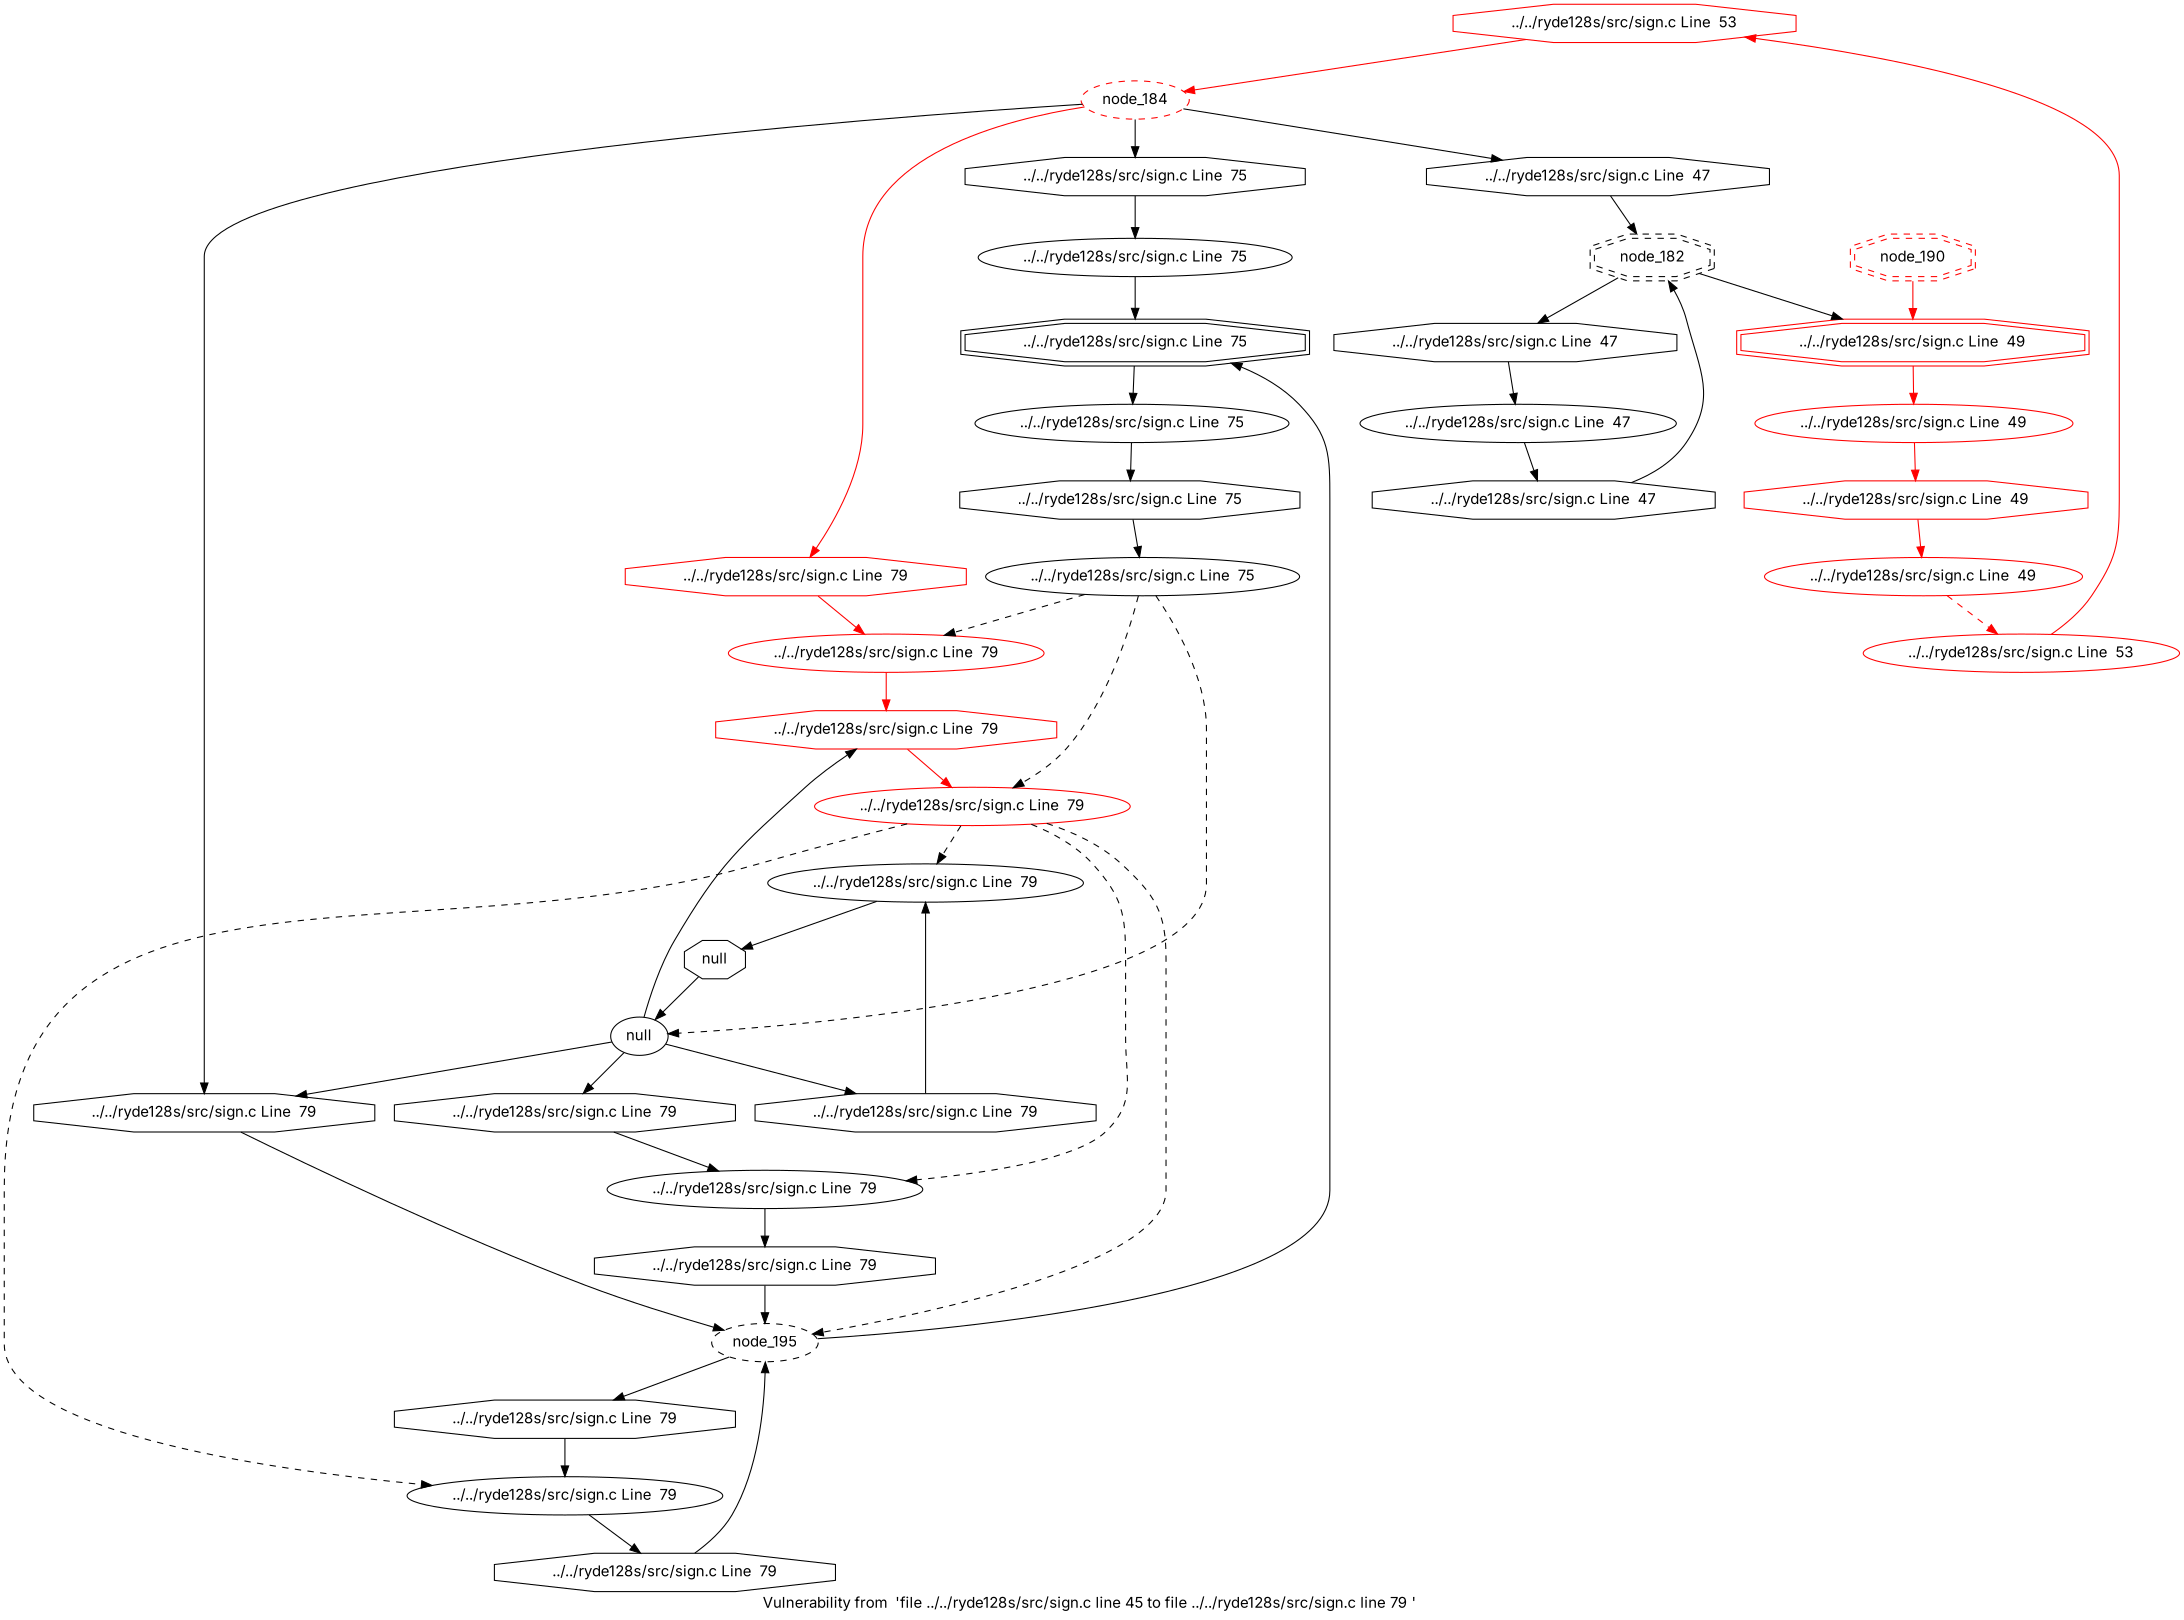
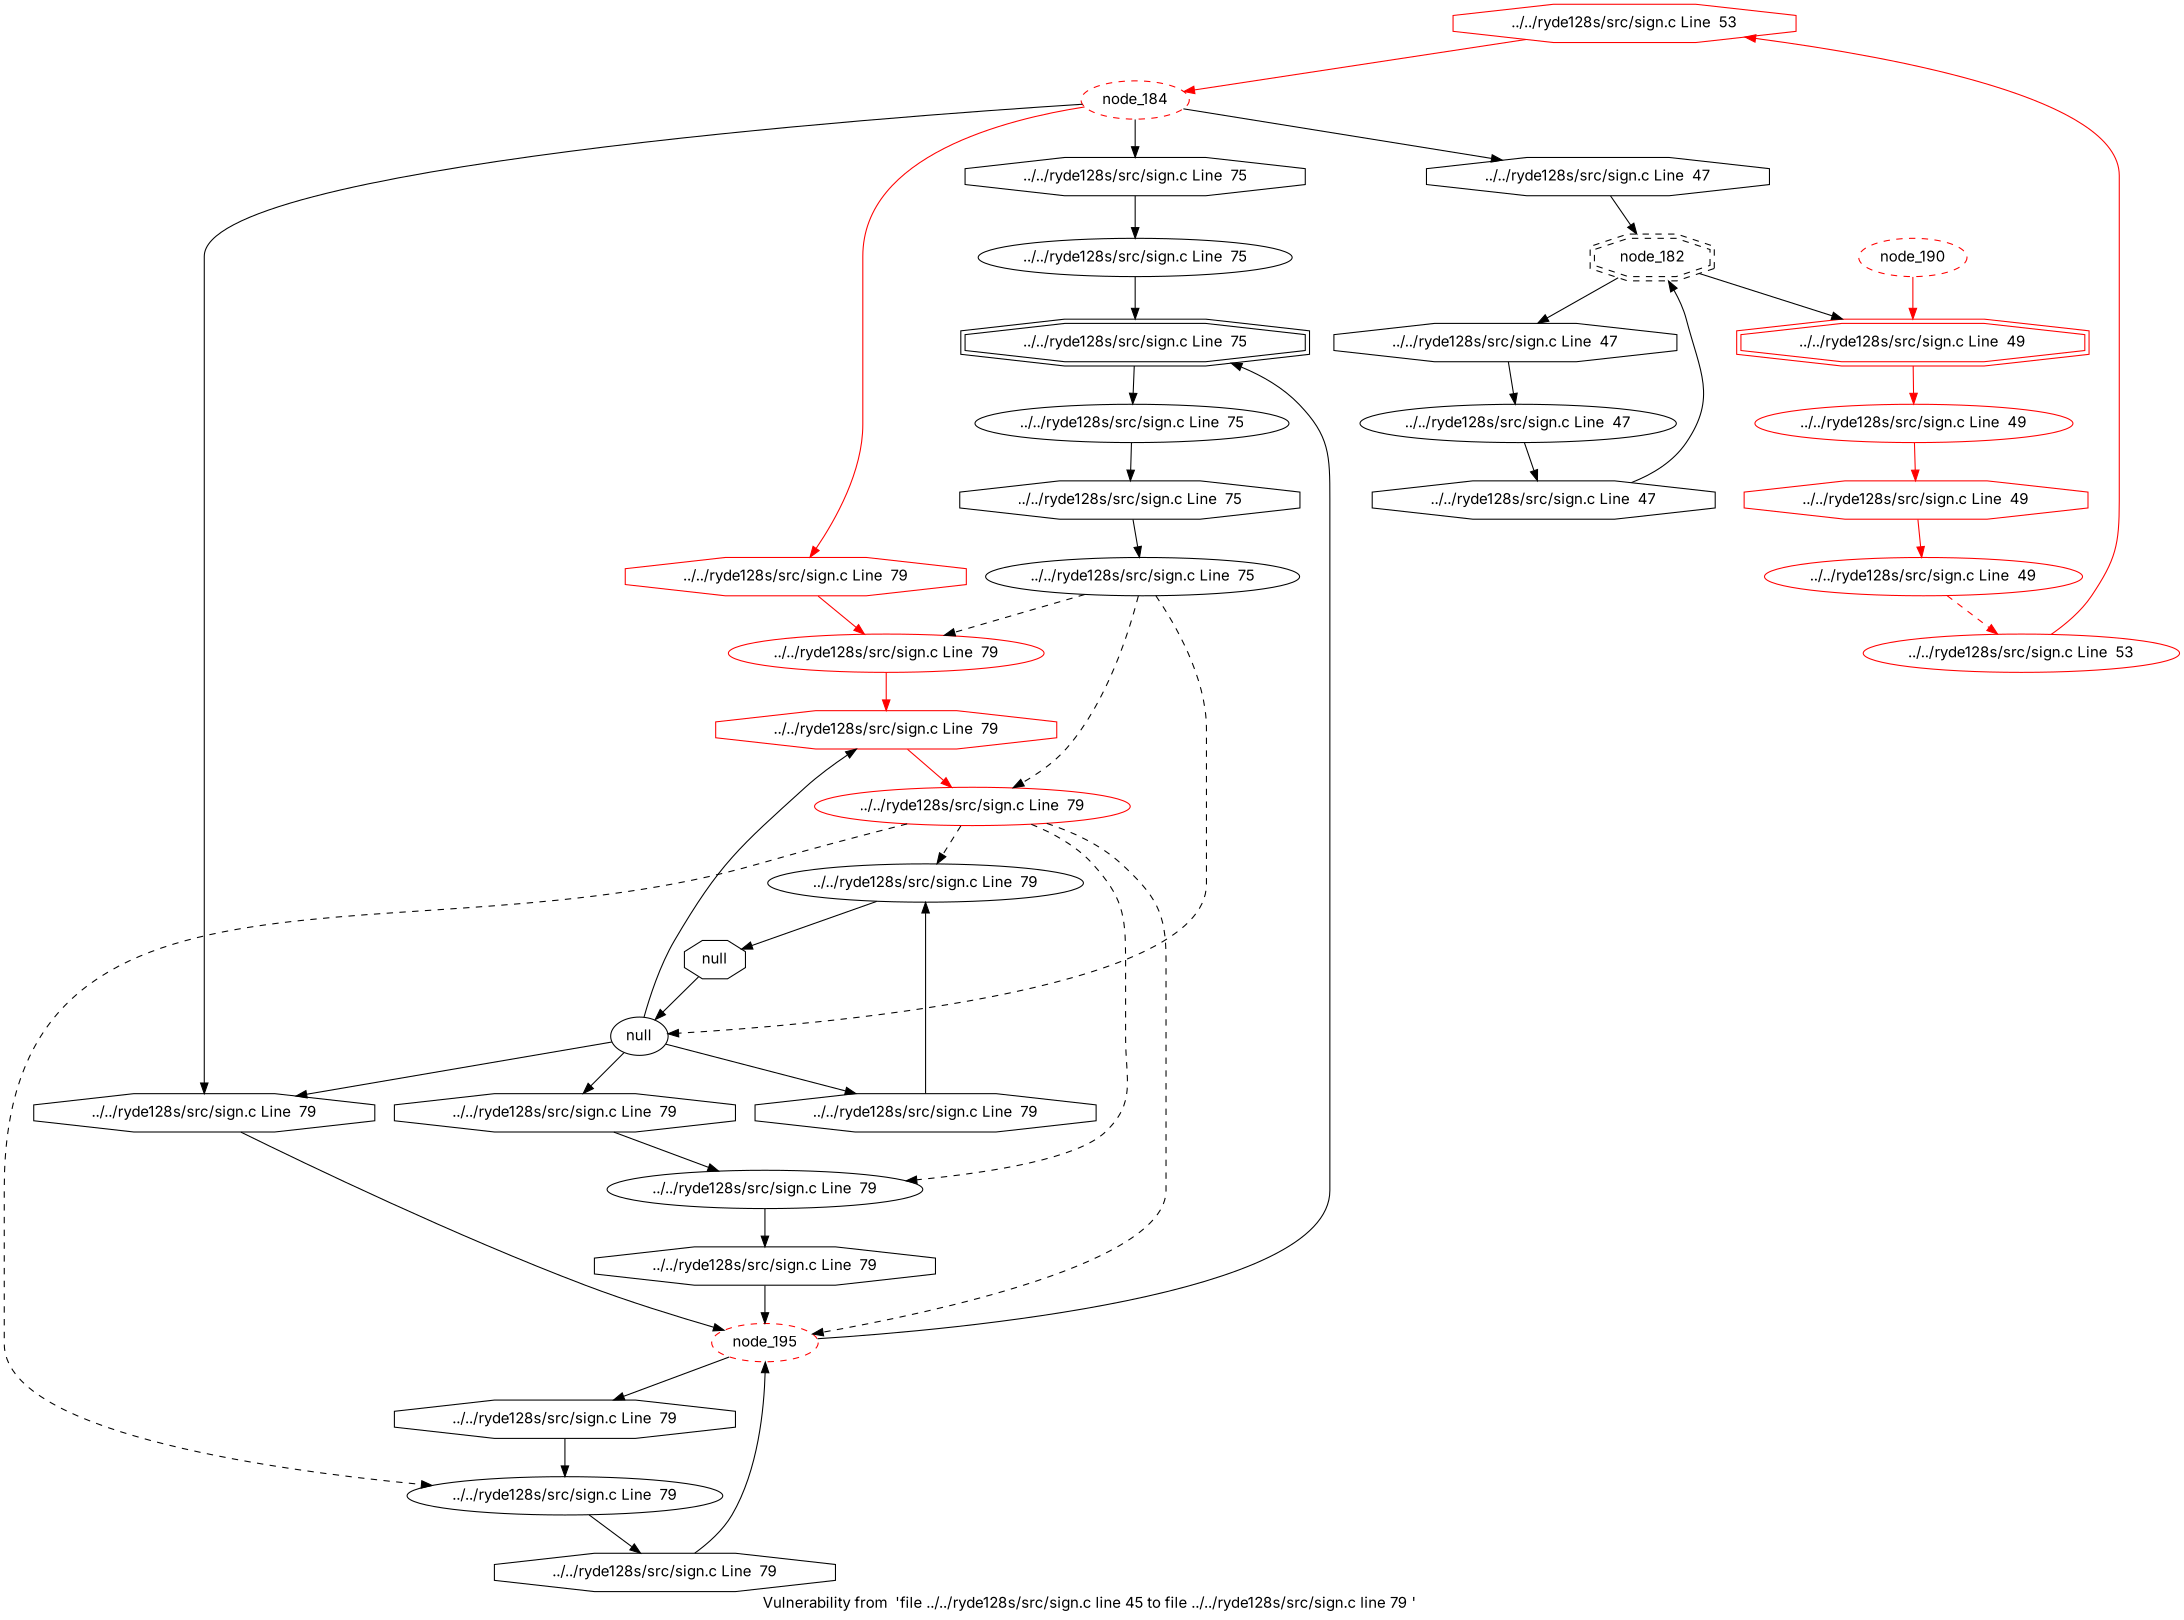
(1913, 257) -> (1913, 257)
(765, 1343) -> (765, 1343)
